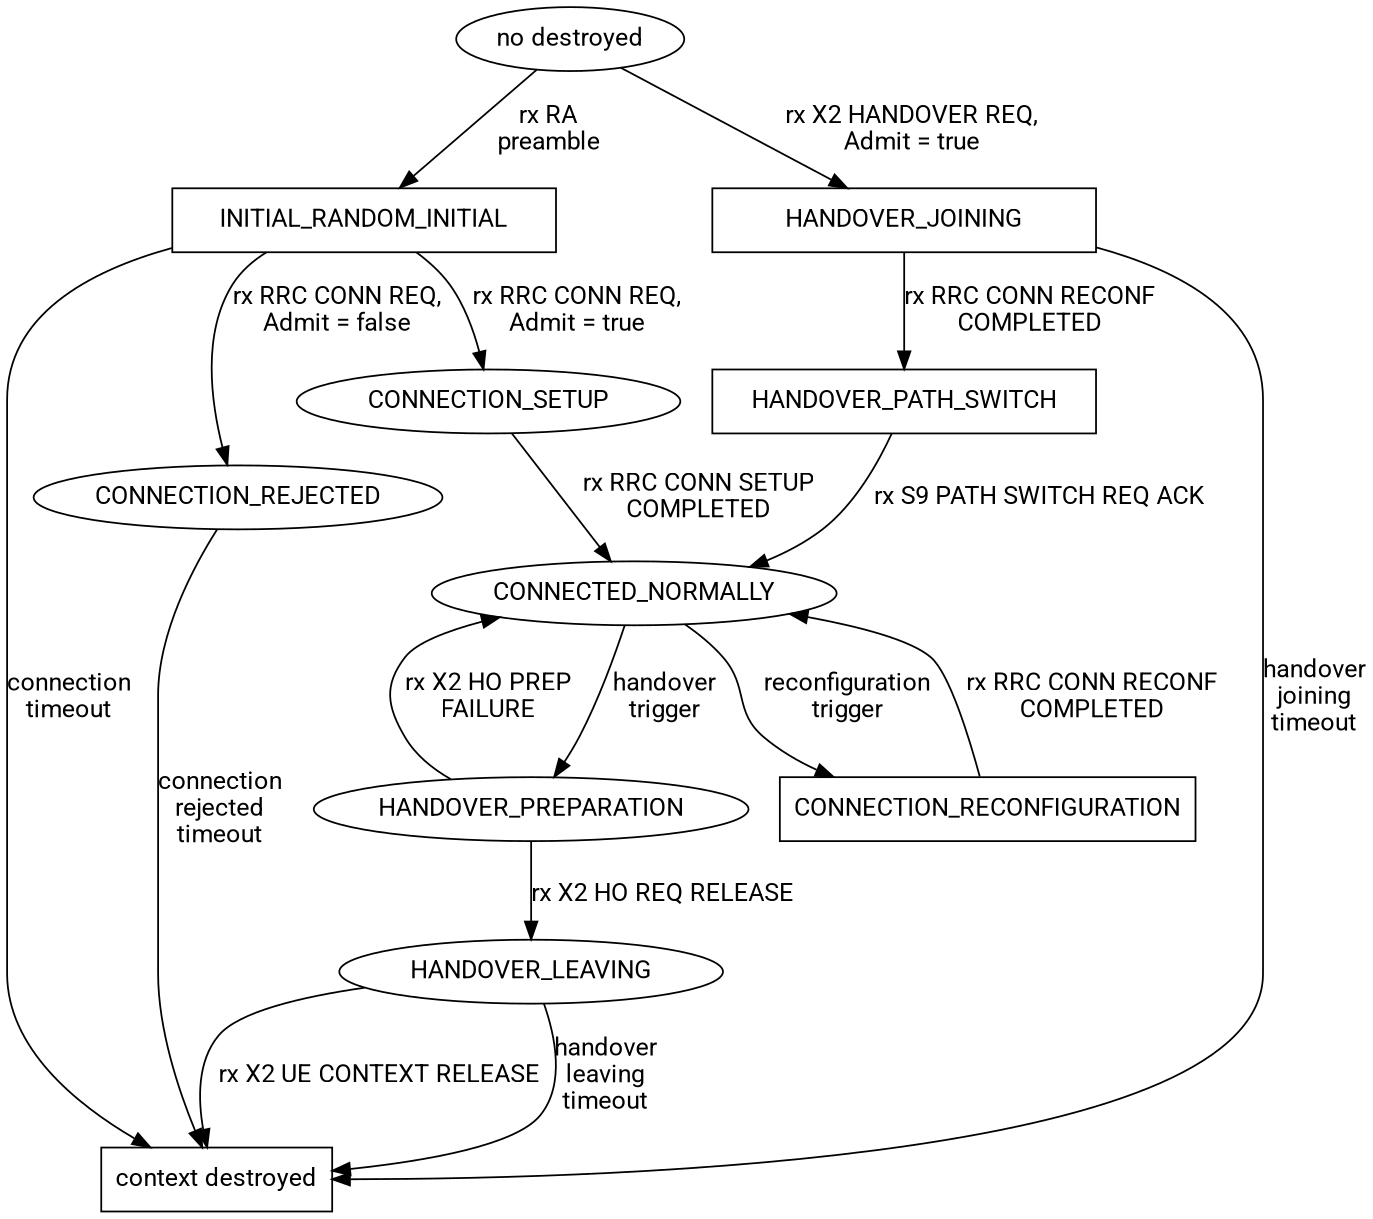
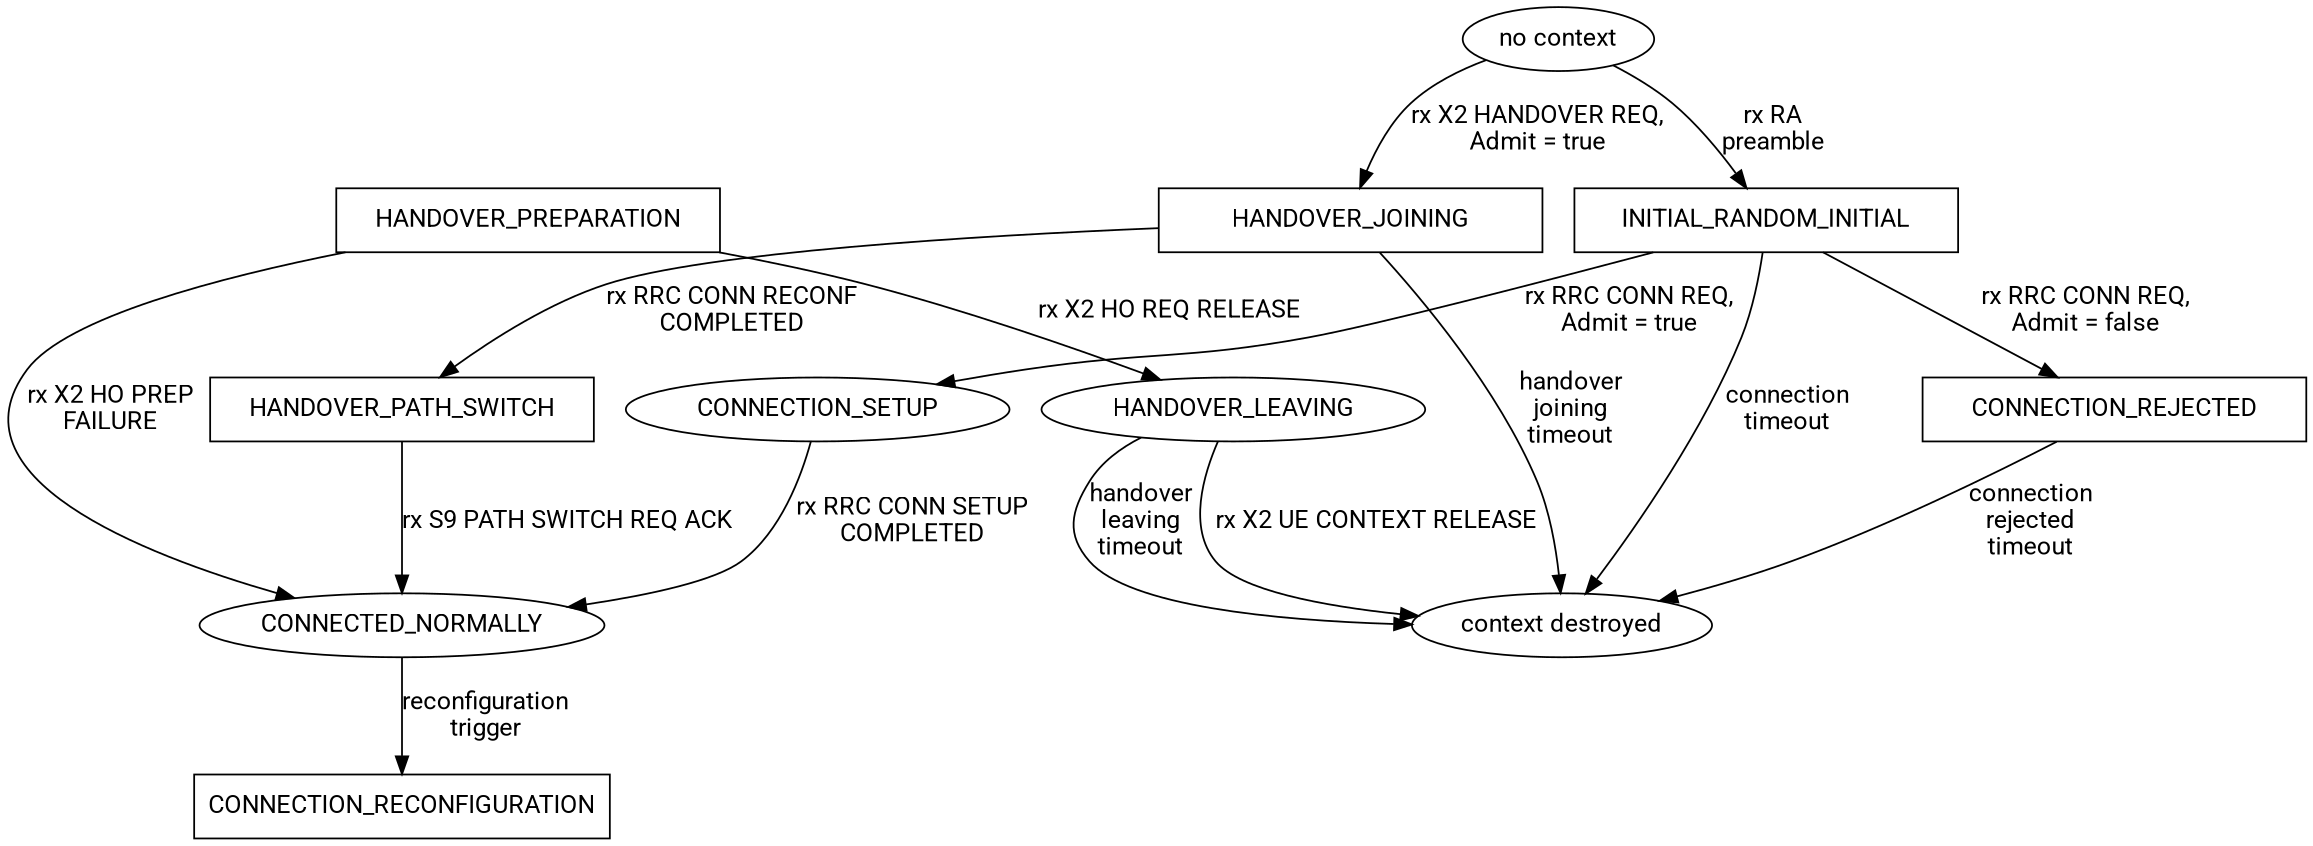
(570, 39) -> (1558, 39)
(238, 497) -> (2114, 409)
(931, 657) -> none
(599, 696) -> none
(531, 809) -> (528, 220)
(217, 1180) -> (1562, 625)
